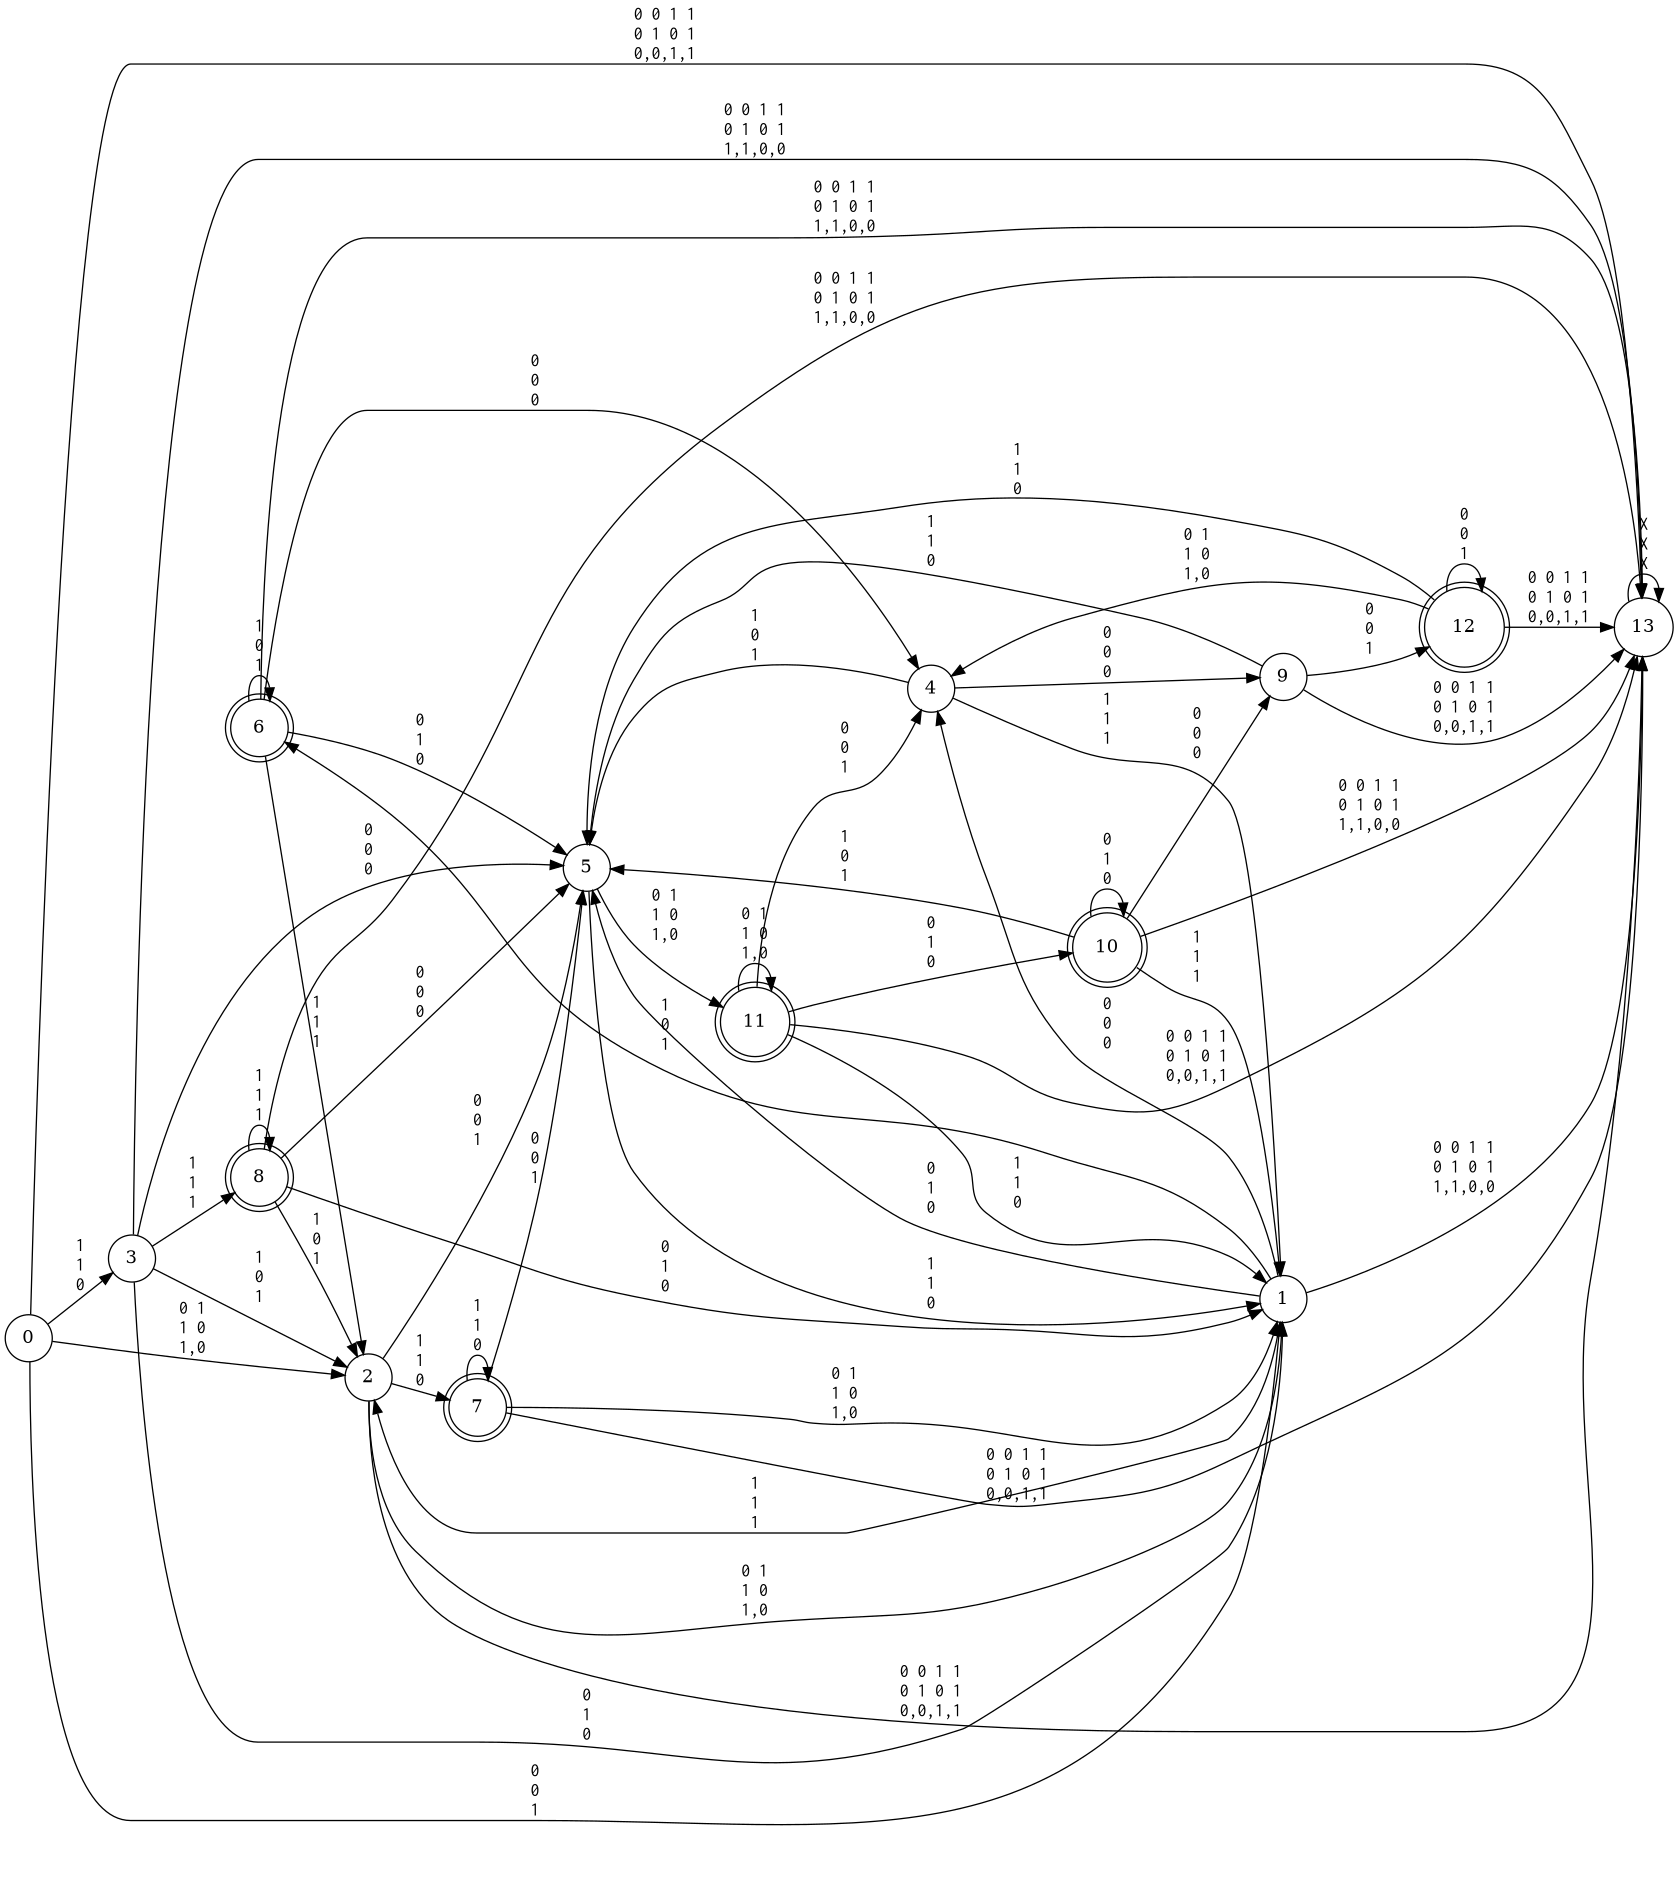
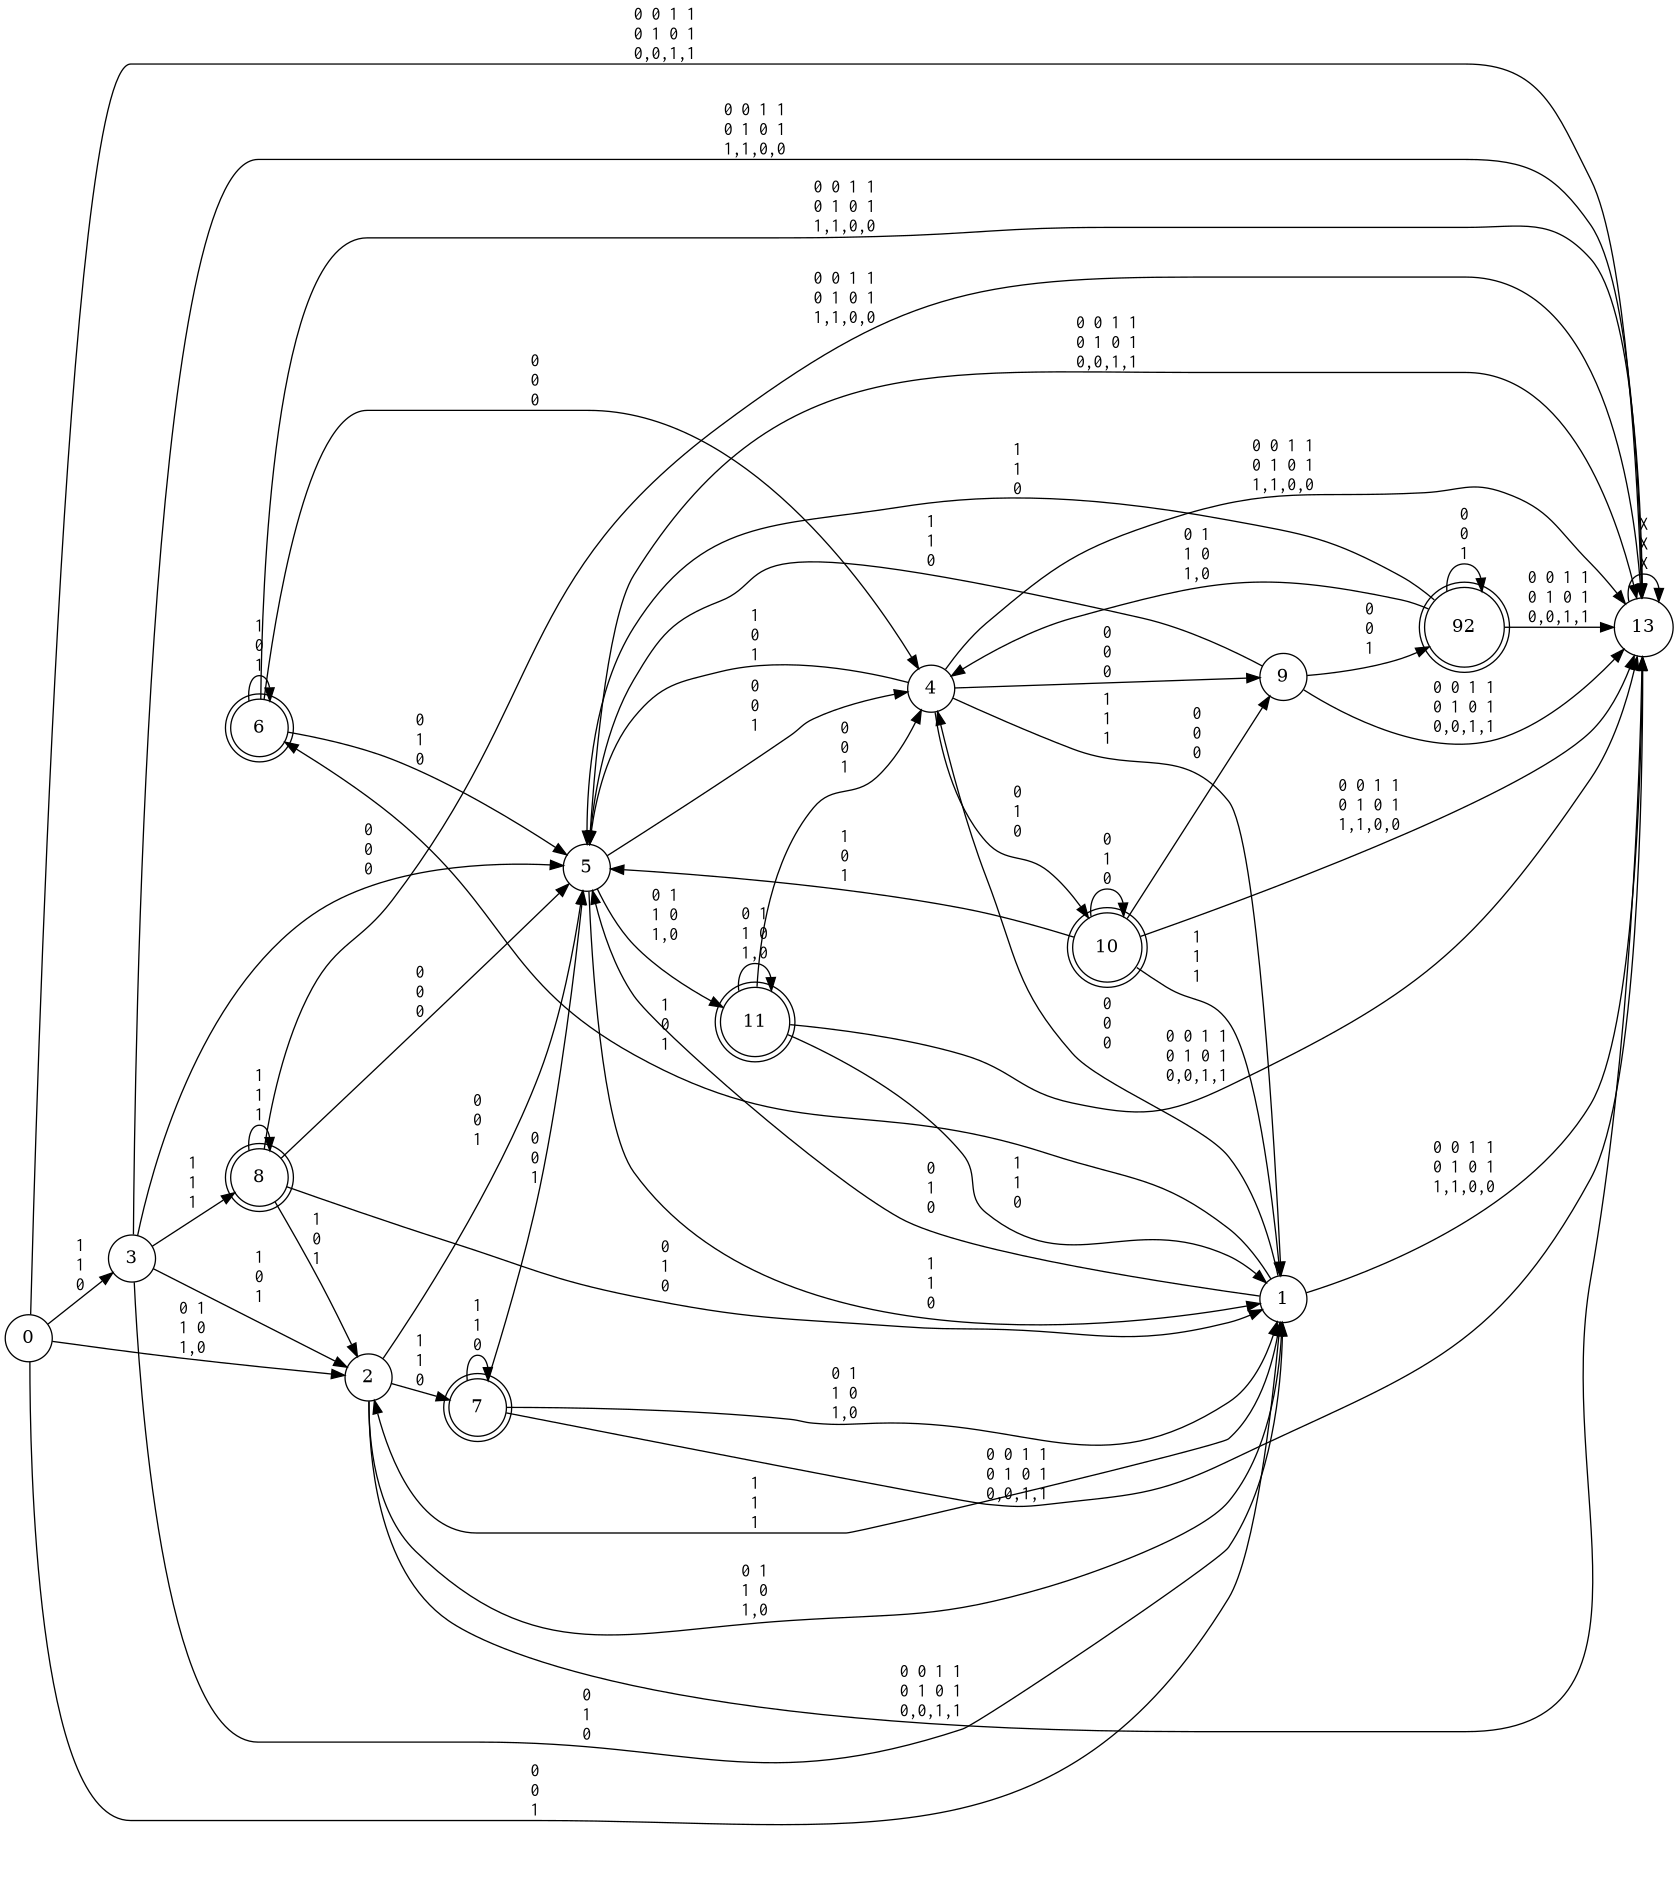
none -> (1021, 372)
none -> (1275, 497)
(1464, 627) -> (1464, 627)
none -> (747, 765)
(924, 981) -> (979, 833)
(313, 1049) -> none
